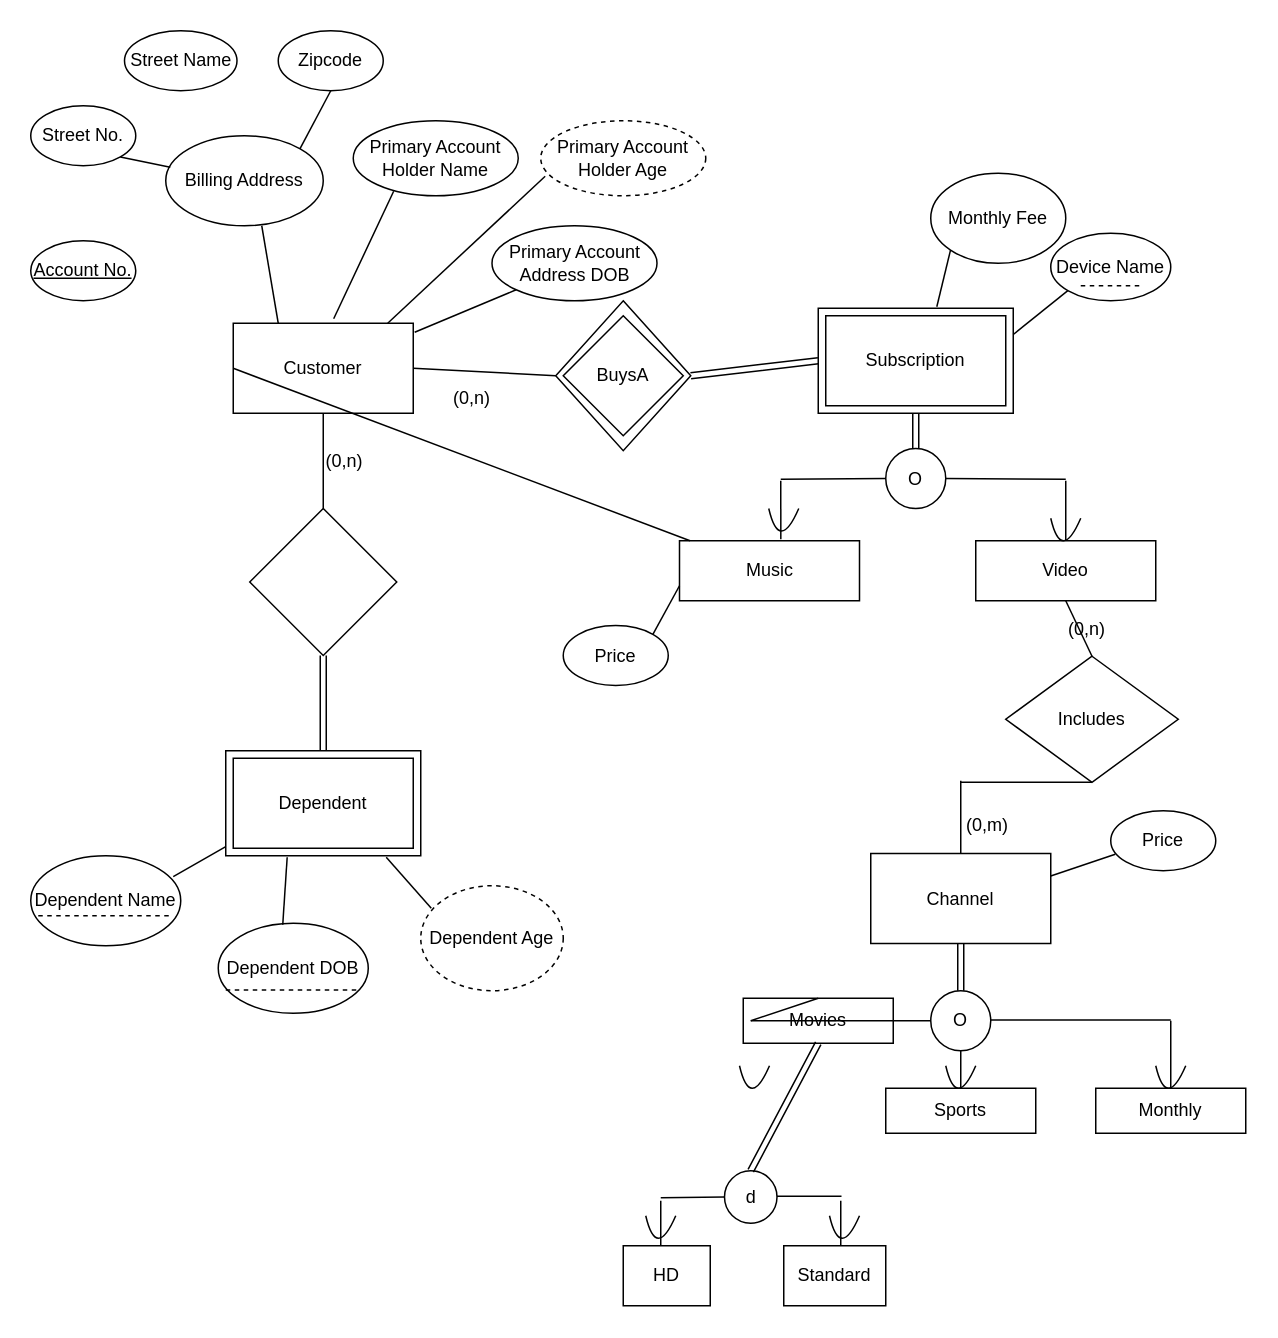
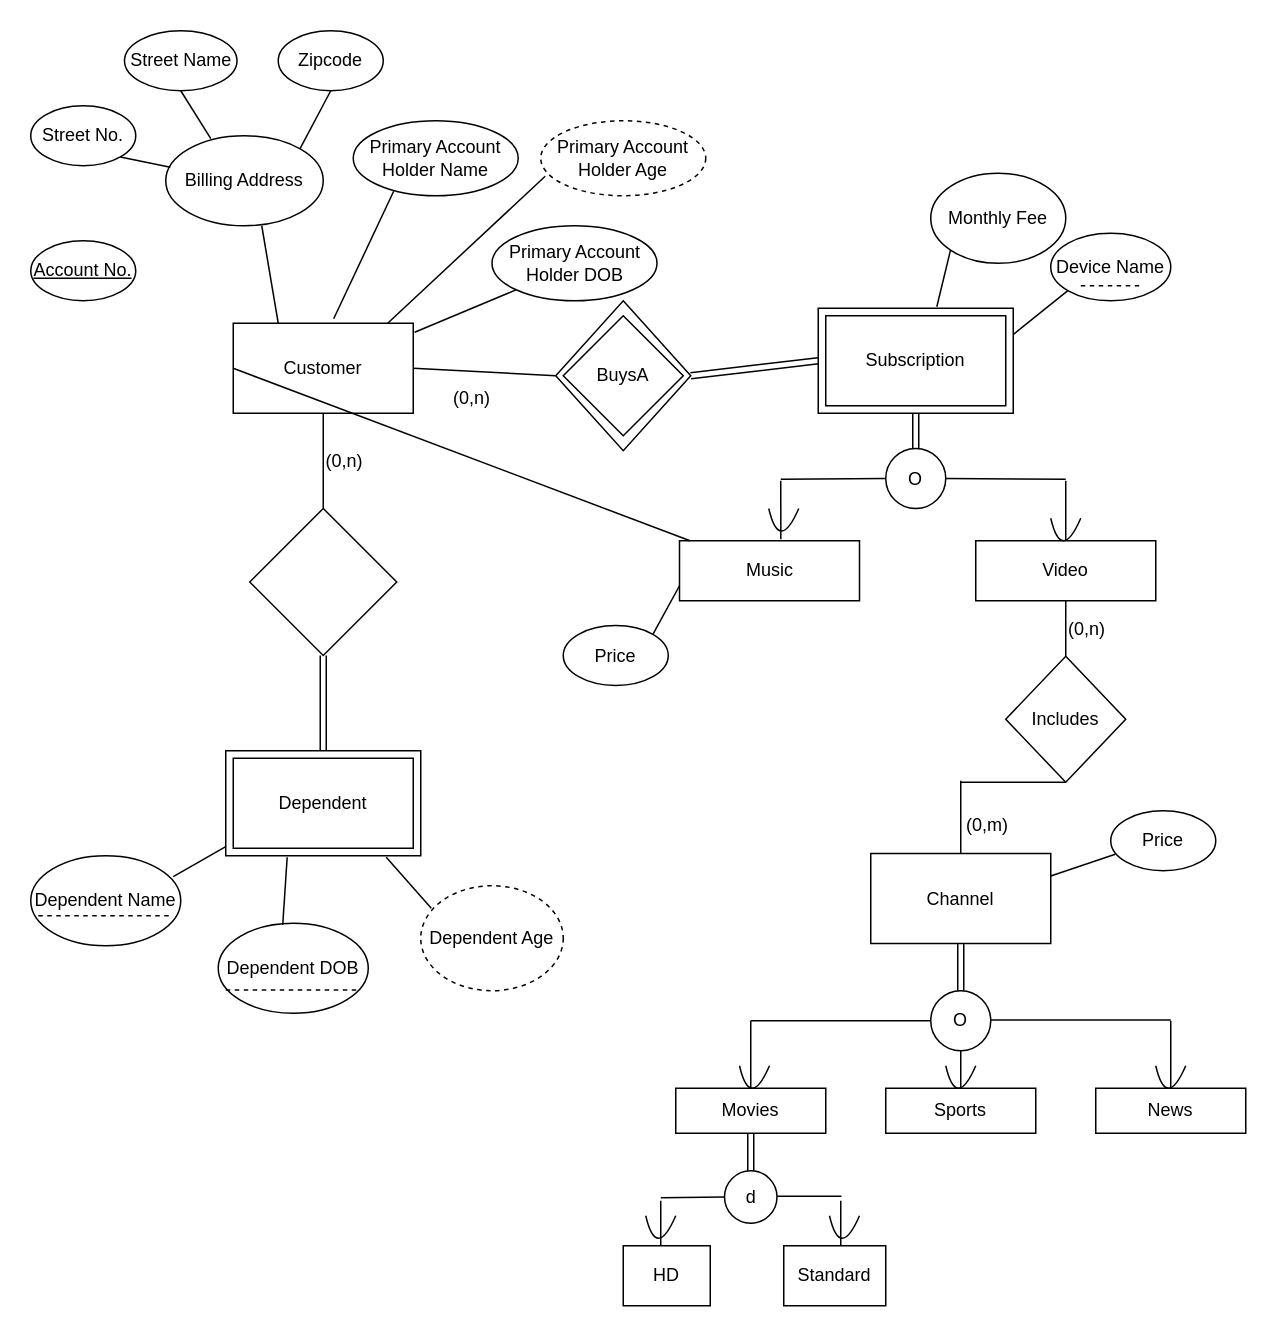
none -> (196, 115)
(575, 263) -> (575, 263)
(1092, 719) -> (1066, 719)
(818, 1021) -> (751, 1111)
(1171, 1111) -> (1171, 1111)
